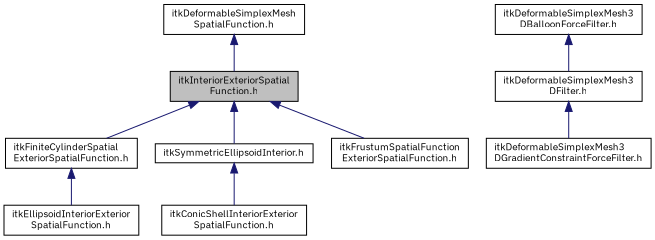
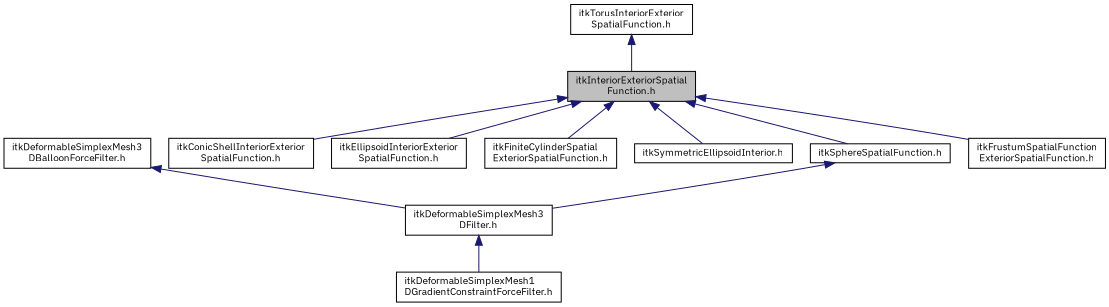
(234, 19) -> (632, 19)
(569, 153) -> (479, 287)
none -> (880, 153)
(234, 189) -> (436, 119)
(71, 192) -> (510, 121)
